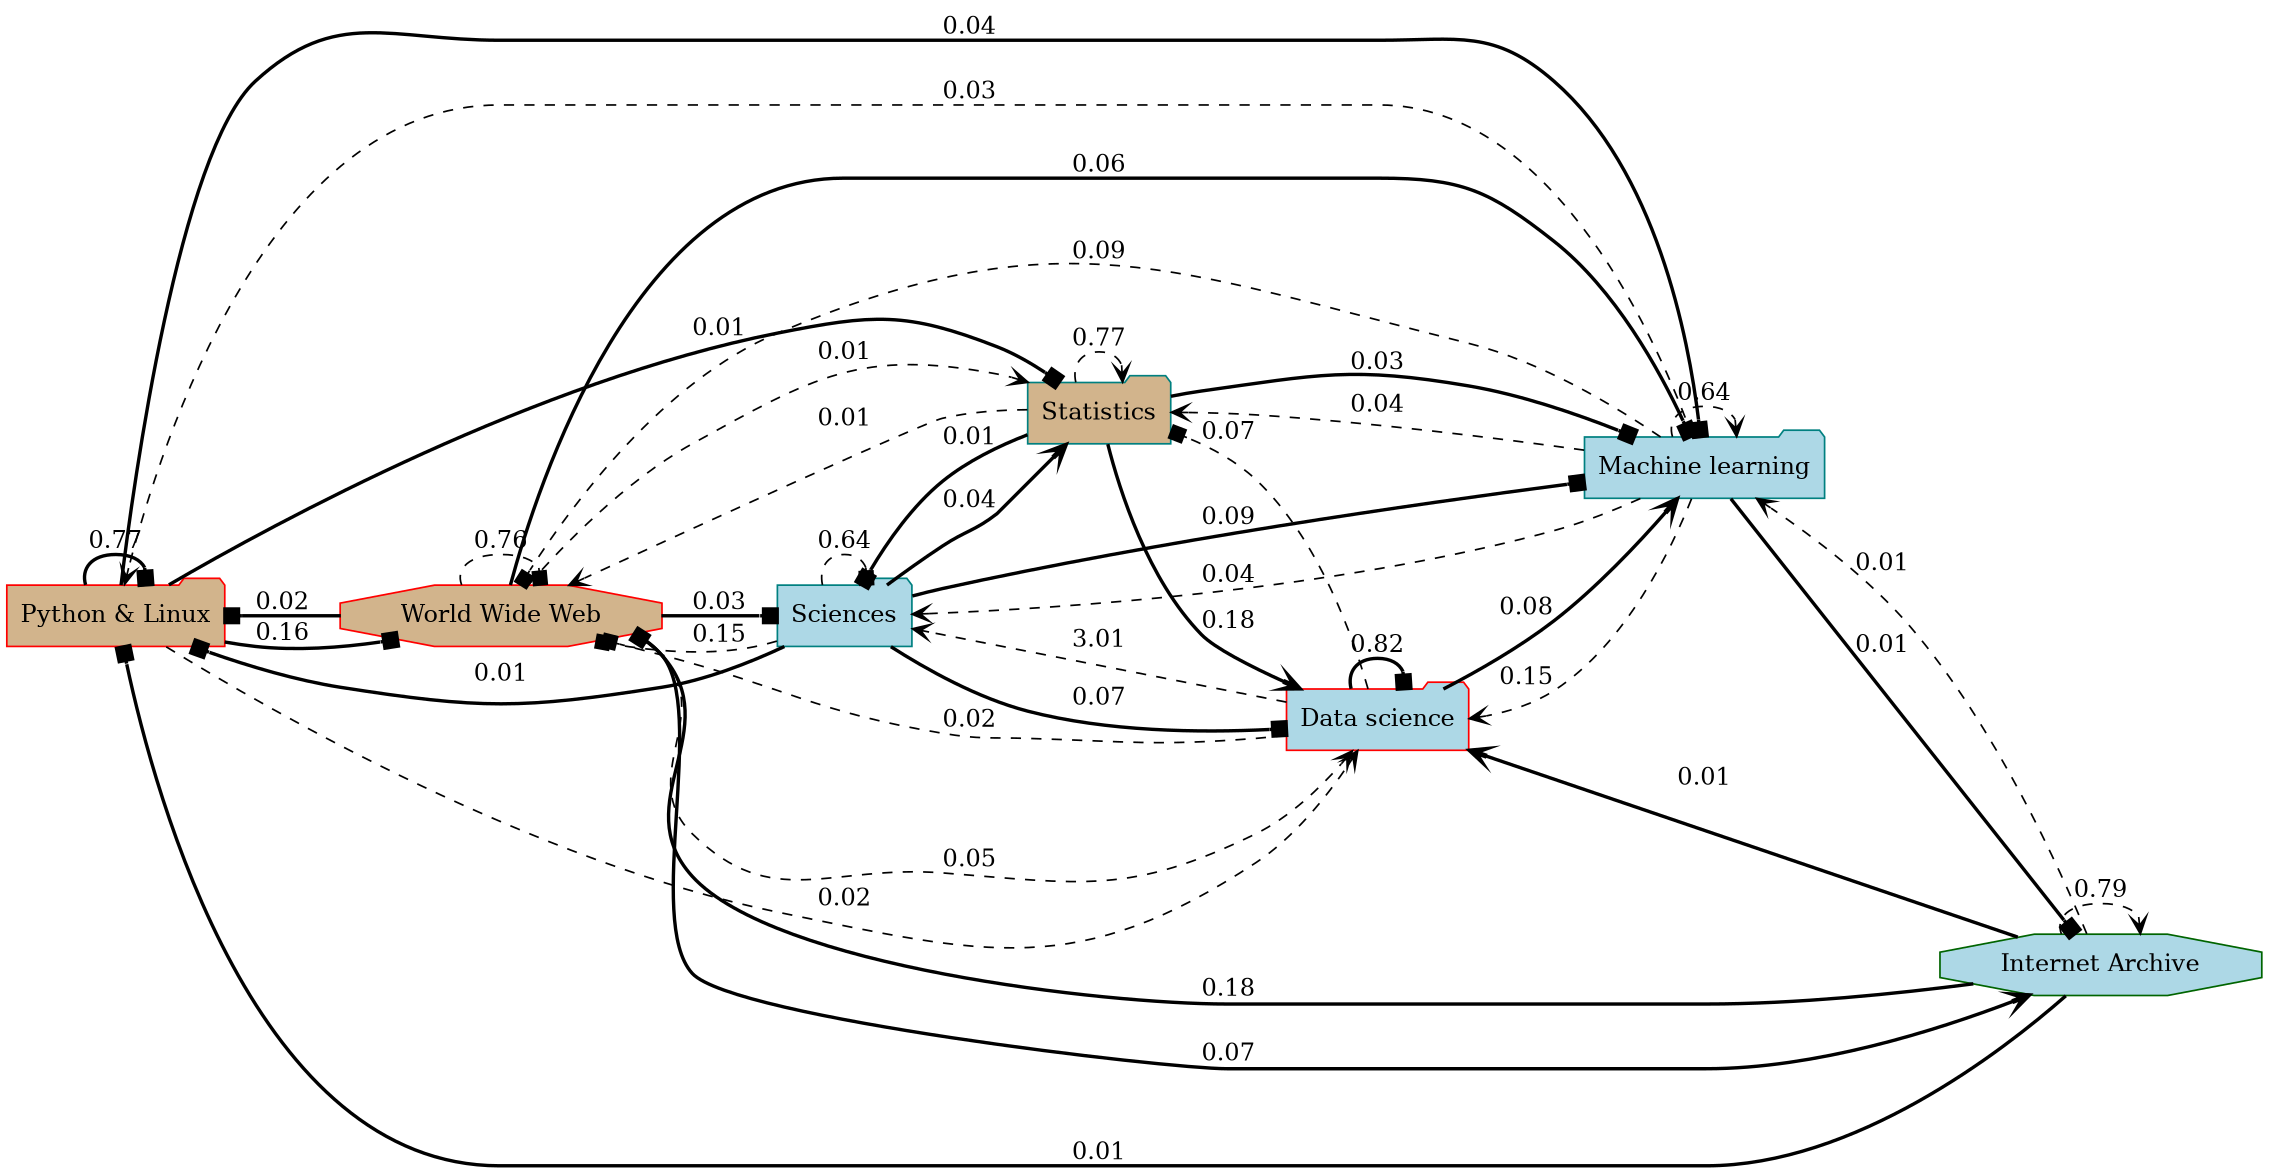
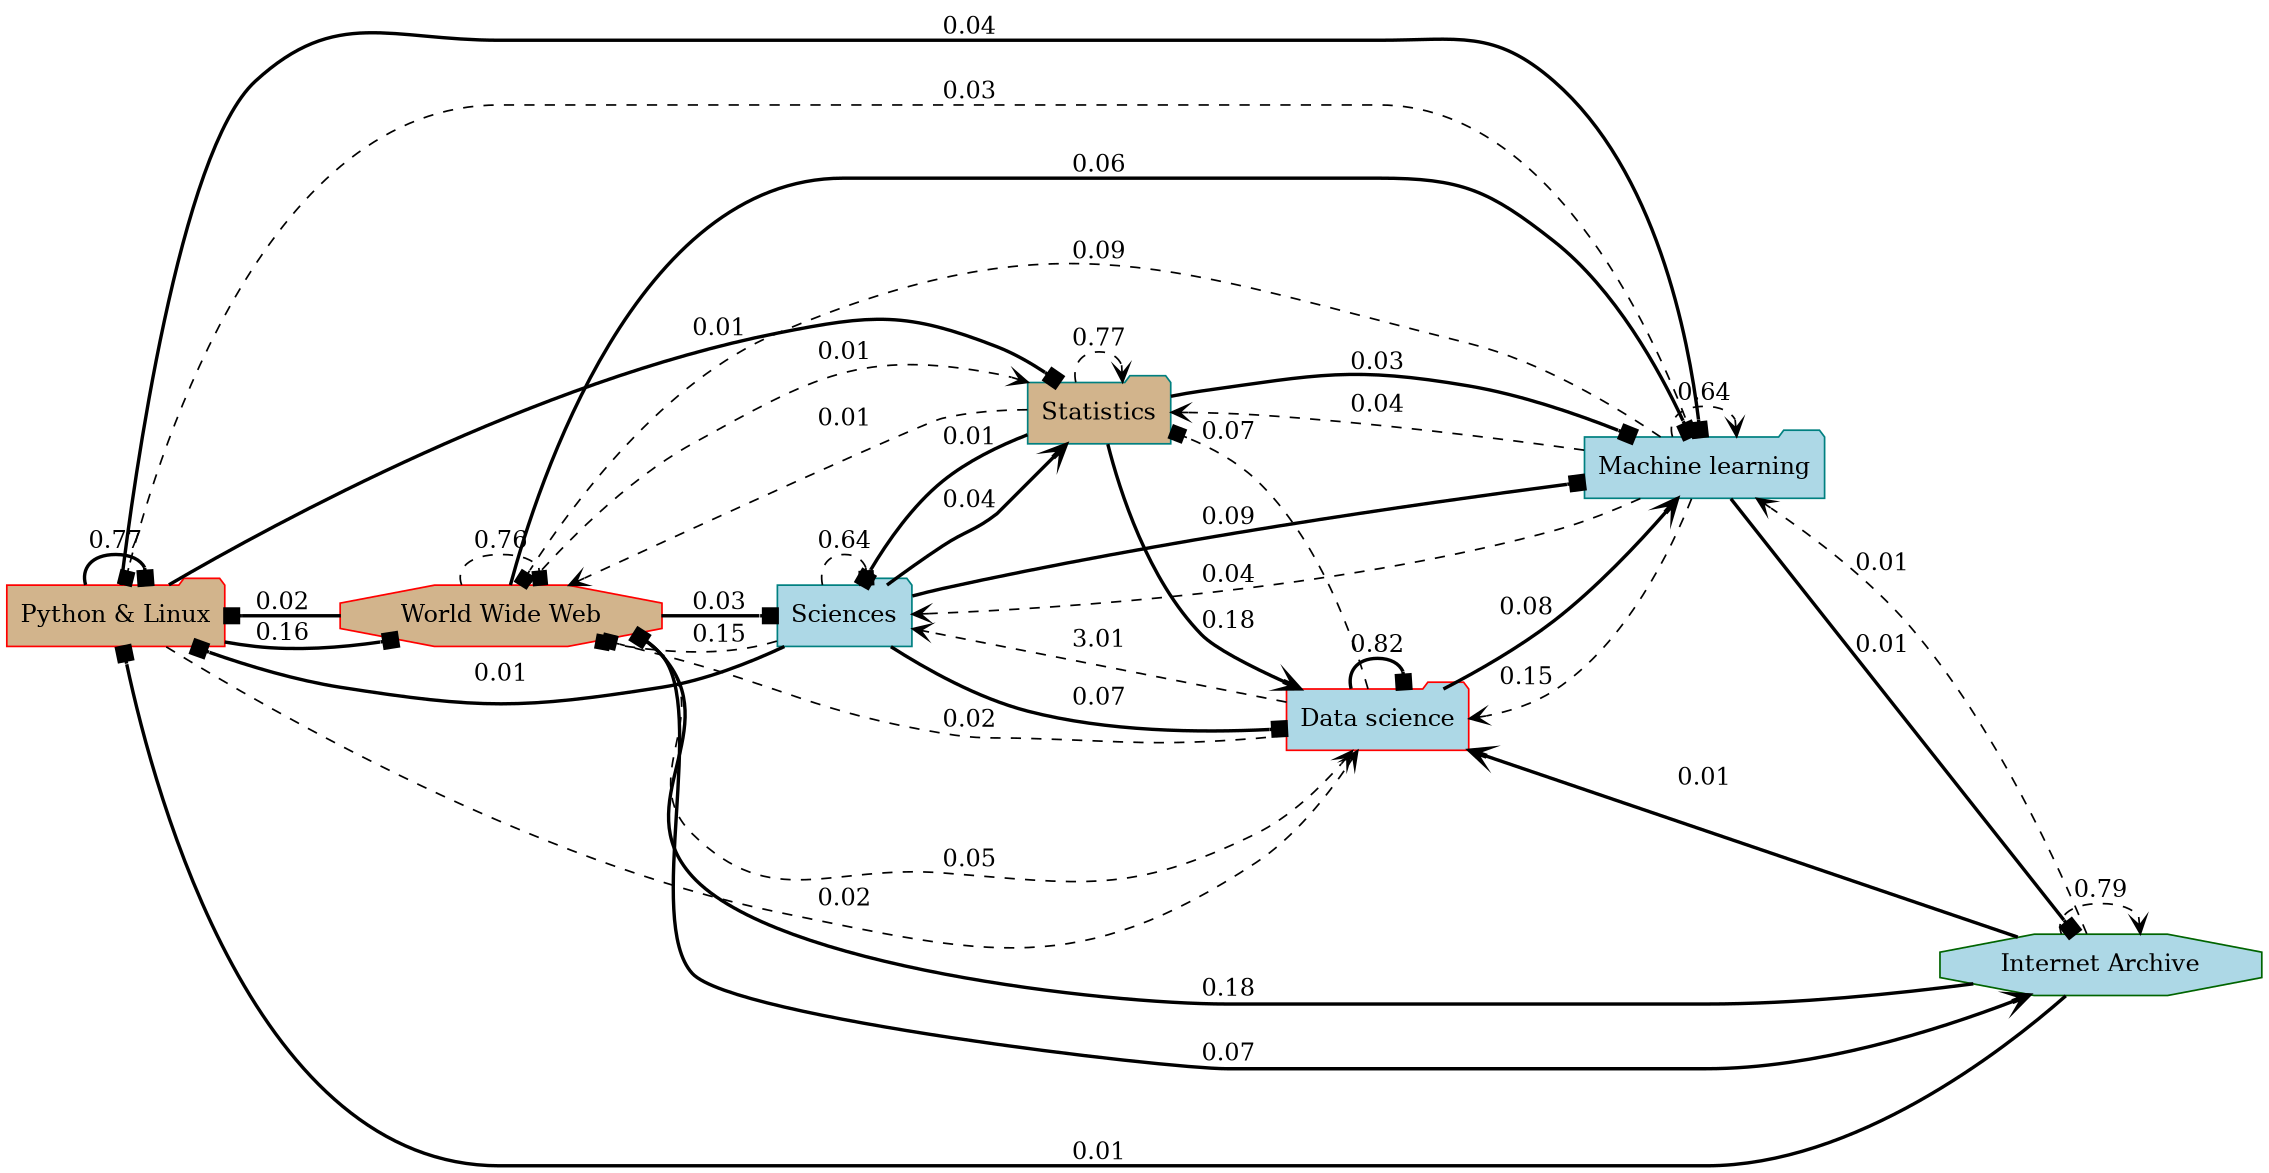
(864, 105) -> (864, 105)
